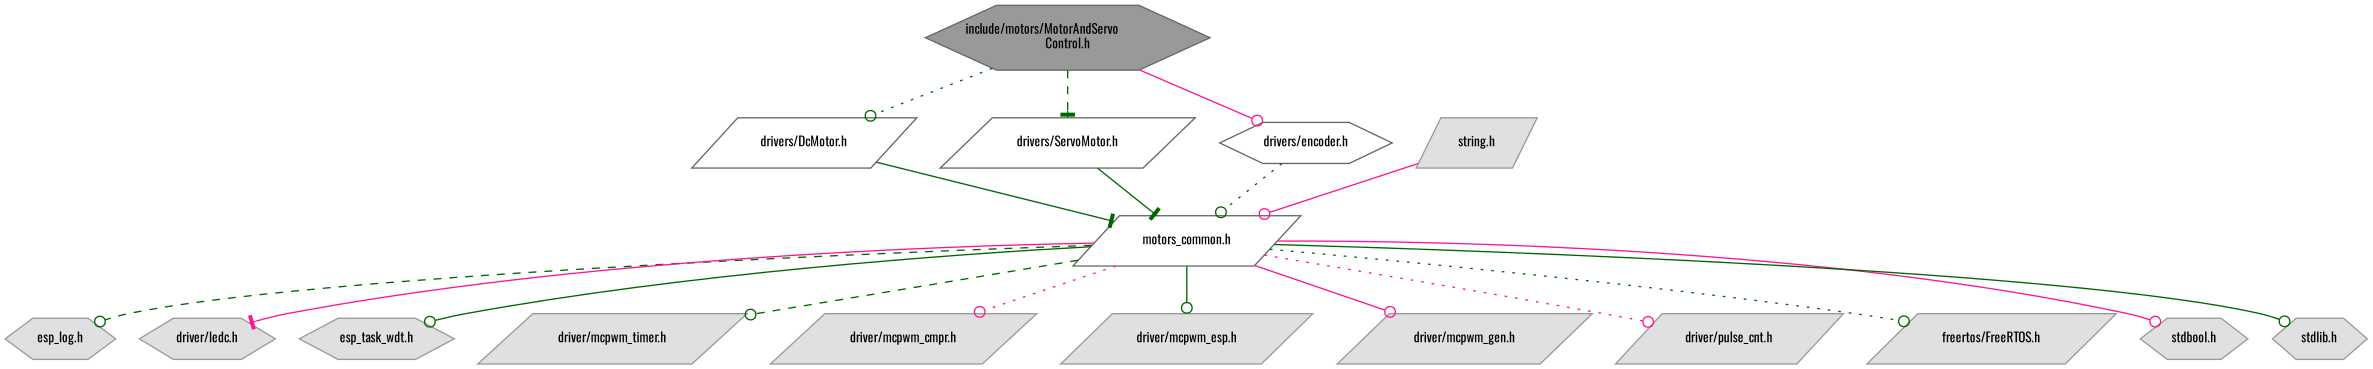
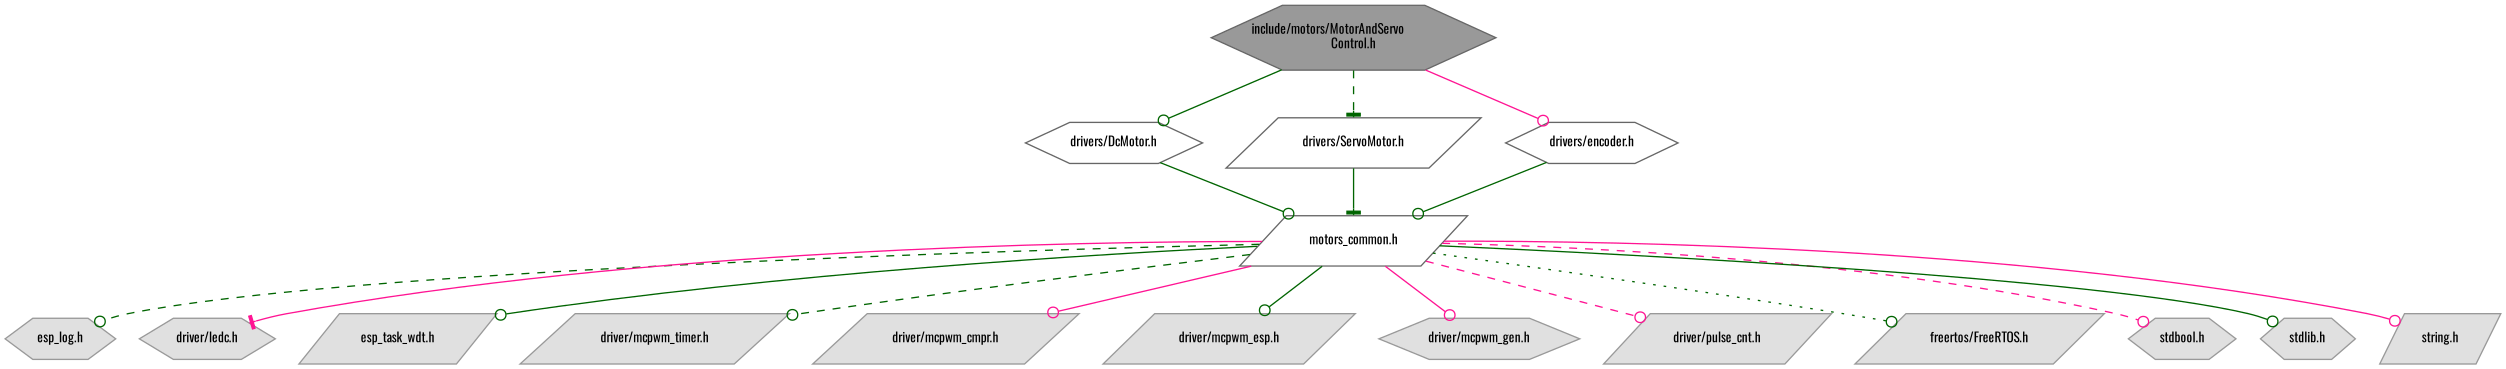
(934, 91) -> (1225, 94)
(804, 143) -> (1114, 143)
(1253, 186) -> (1485, 187)
(1344, 188) -> (1919, 258)
(992, 191) -> (1222, 187)
(1716, 258) -> (1966, 286)
(1454, 287) -> (1530, 289)
(1050, 288) -> (1155, 289)
(377, 339) -> (398, 339)
(1465, 339) -> (1479, 339)
